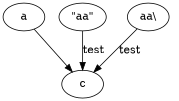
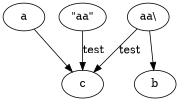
none -> (155, 84)
